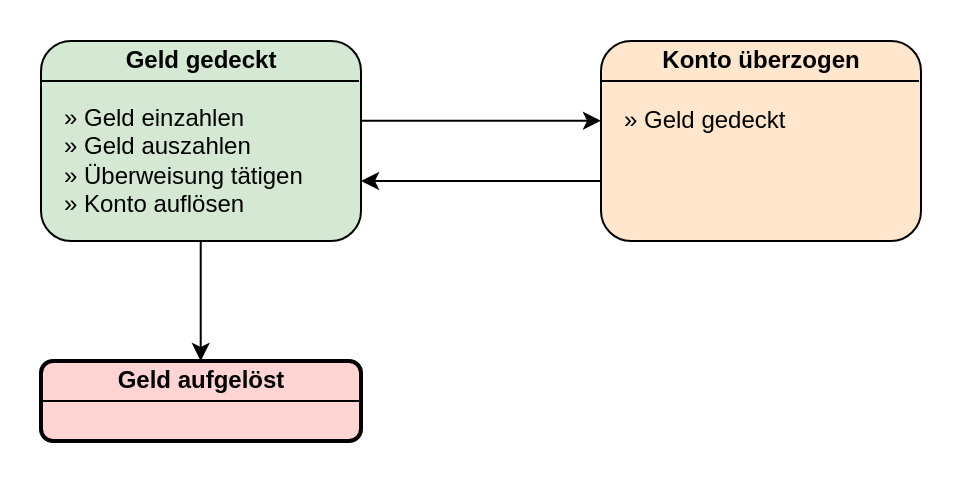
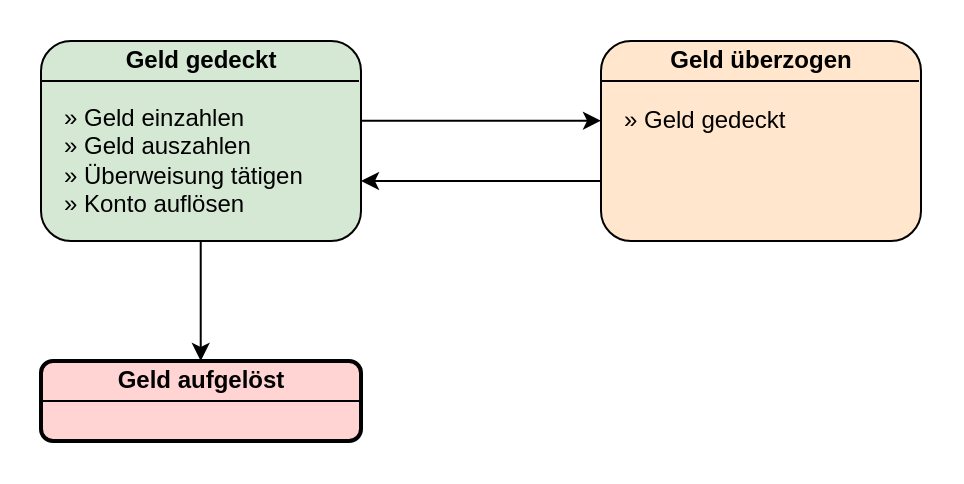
(762, 61) -> (762, 61)
